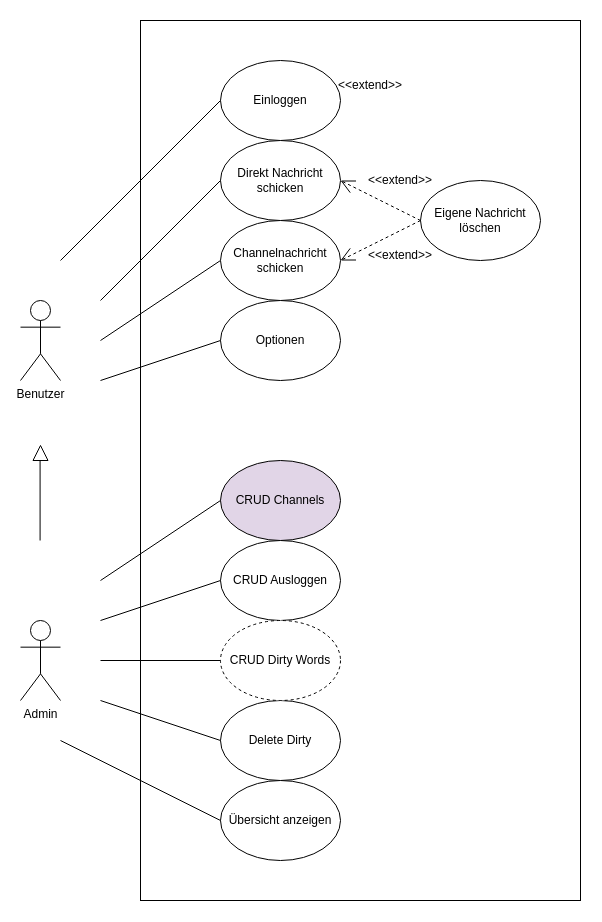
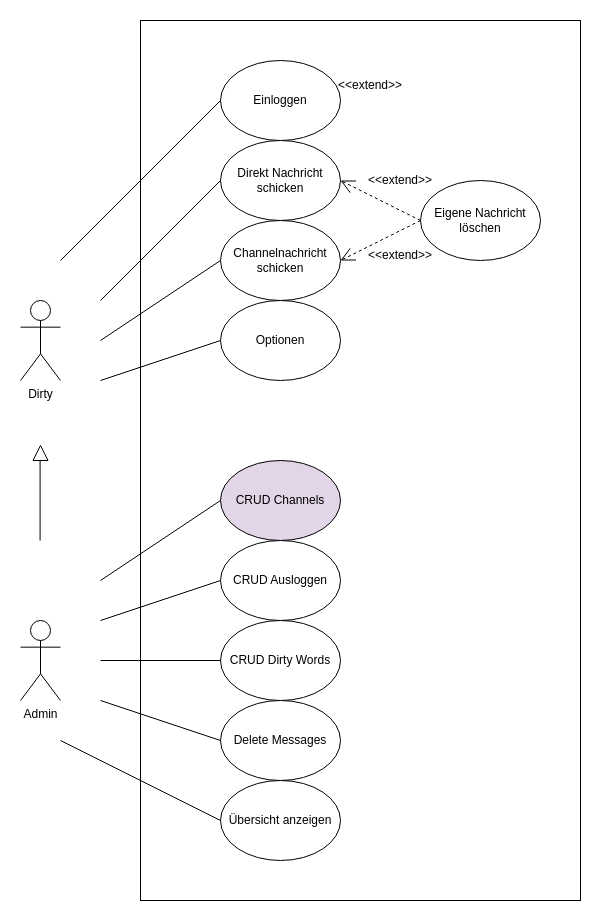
(41, 395) -> (41, 395)
(281, 661) -> (281, 661)
(281, 741) -> (281, 741)
